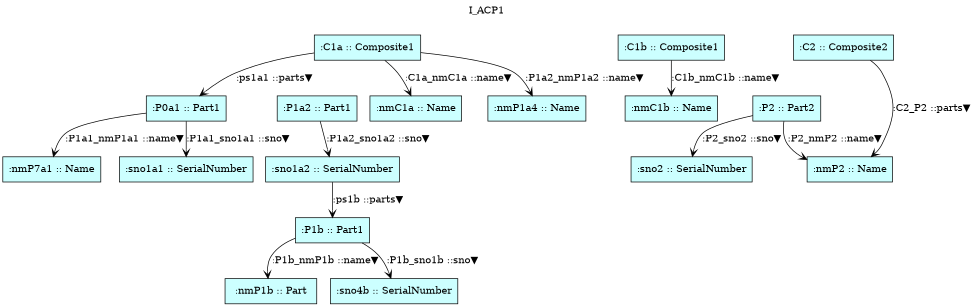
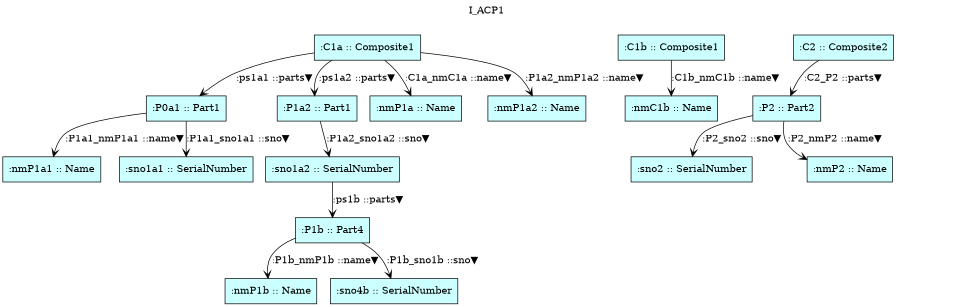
none -> (319, 72)
(893, 105) -> (804, 73)
(416, 108) -> (416, 108)
(537, 108) -> (537, 108)
(52, 169) -> (52, 169)
(332, 230) -> (332, 230)
(271, 291) -> (271, 291)
